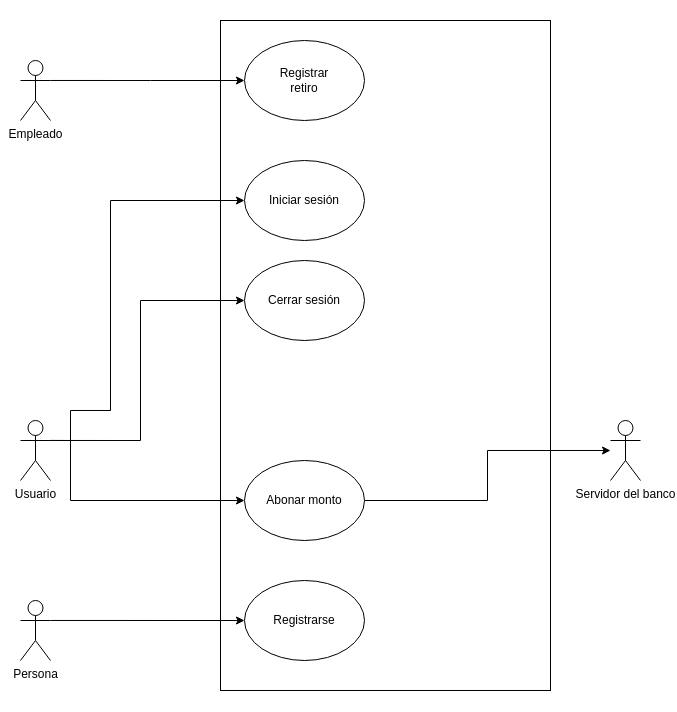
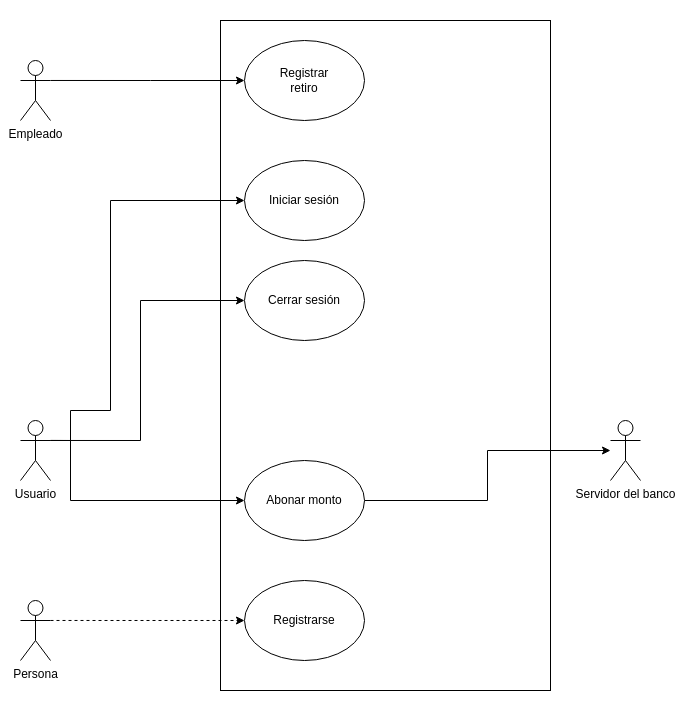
(145, 620) -> (145, 620)
